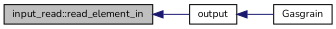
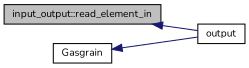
(78, 14) -> (83, 14)
(260, 14) -> (160, 42)
